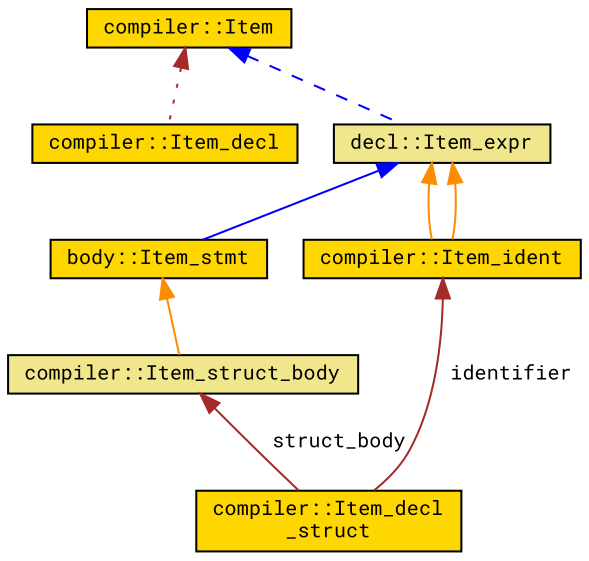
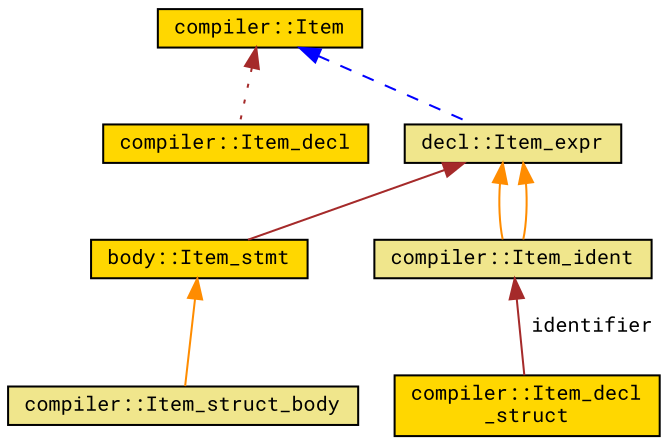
(291, 205) -> (346, 205)
(442, 259) -> (513, 259)
(256, 450) -> none
